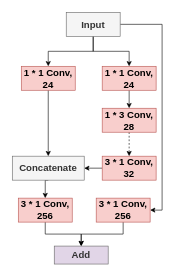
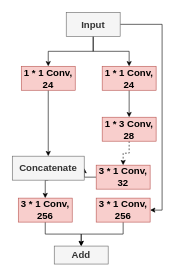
(129, 120) -> (129, 129)
(129, 168) -> (123, 177)
(81, 255) -> (81, 255)
